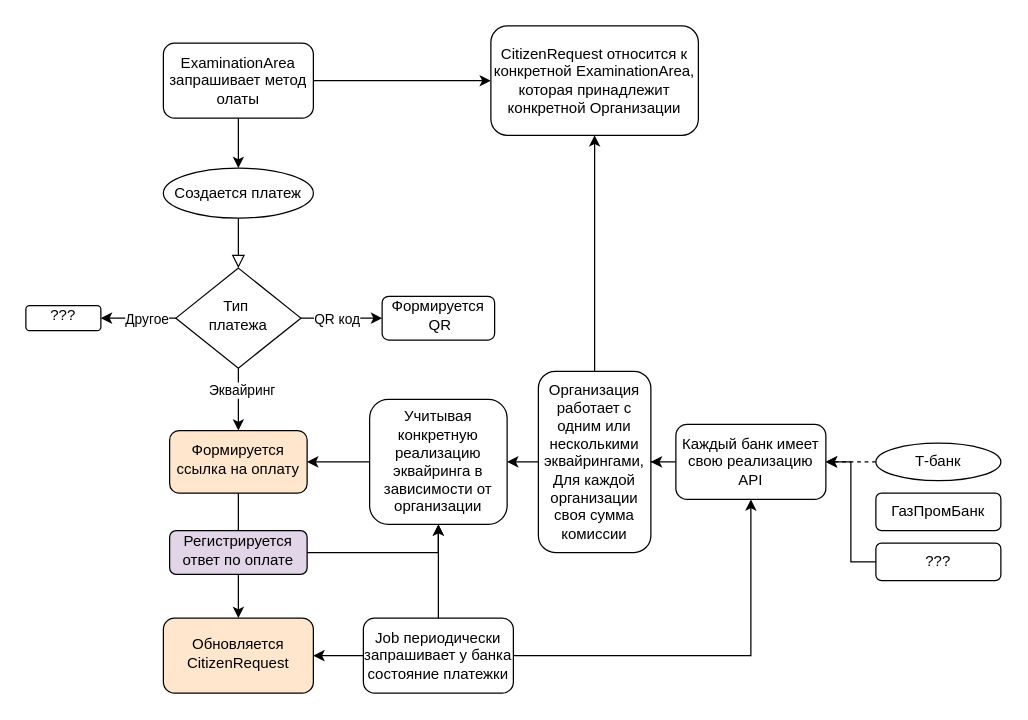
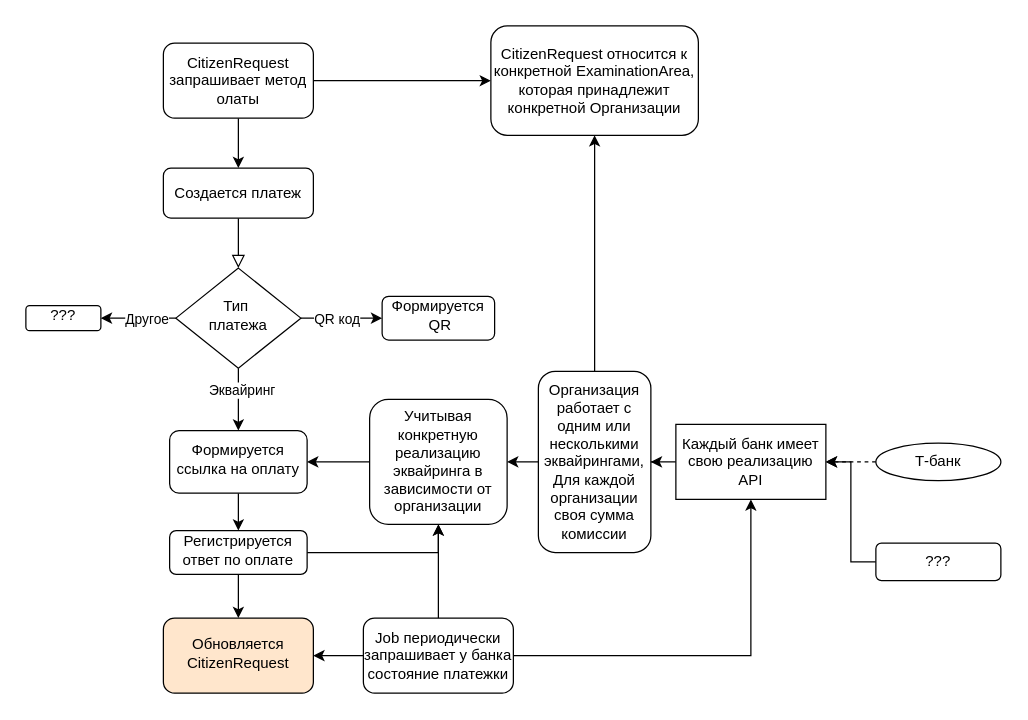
(238, 81) -> (238, 81)
(238, 193) -> (238, 193)
(238, 462) -> (238, 462)
(751, 462) -> (751, 462)
(938, 512) -> none
(238, 524) -> (238, 521)
(238, 553) -> (238, 553)
